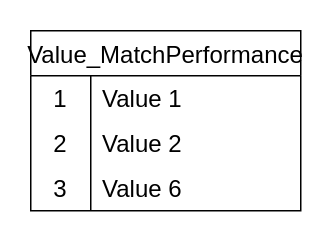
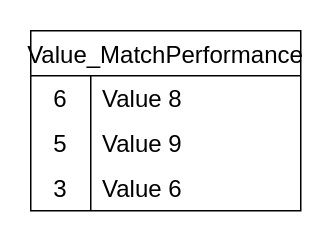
(61, 98) -> (61, 98)
(144, 98) -> (144, 98)
(61, 143) -> (61, 143)
(144, 143) -> (144, 143)
